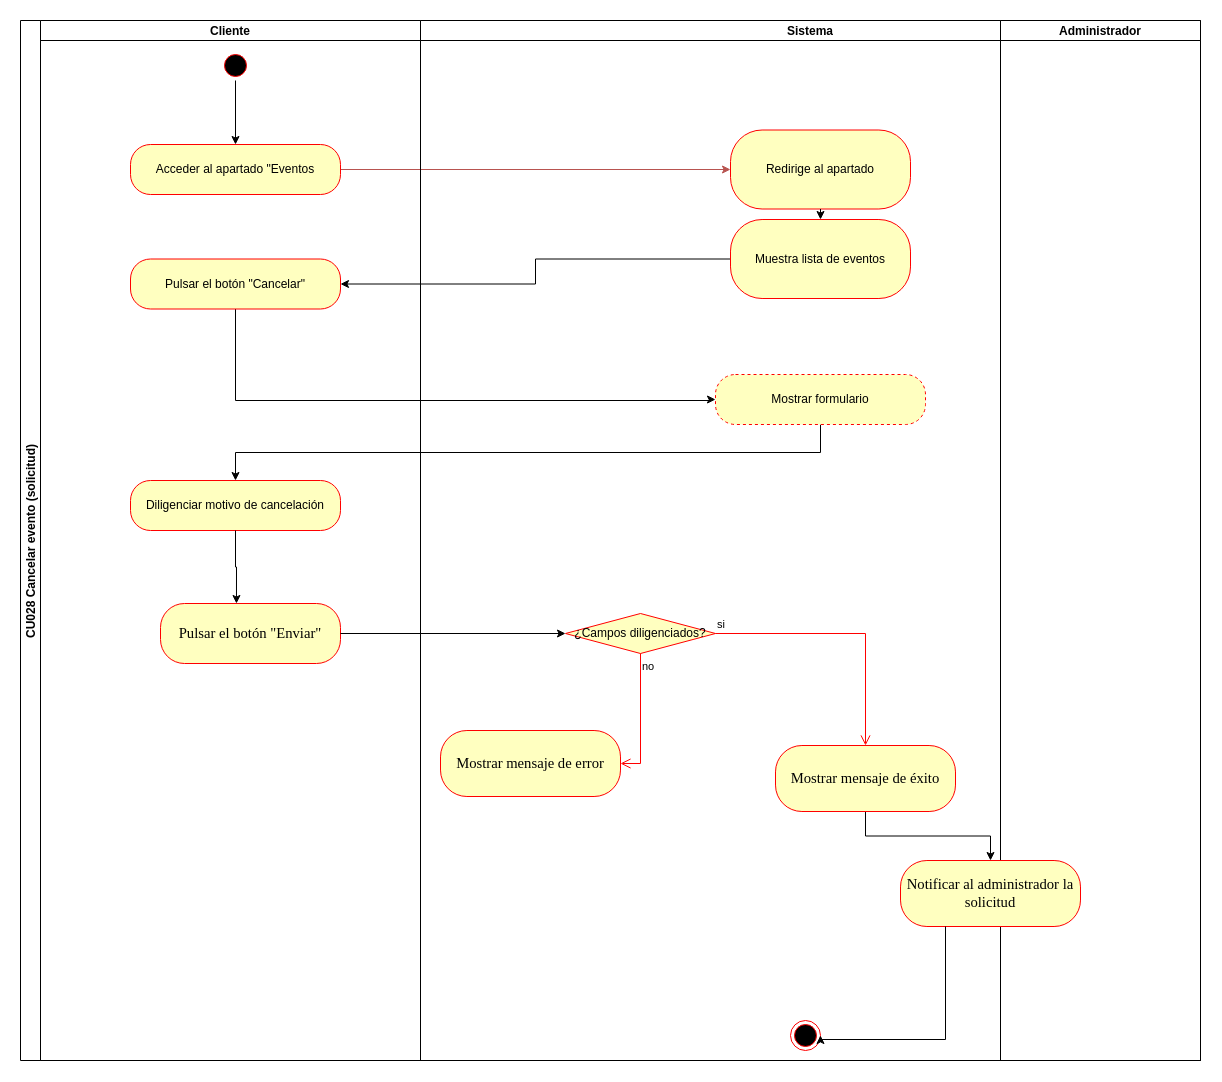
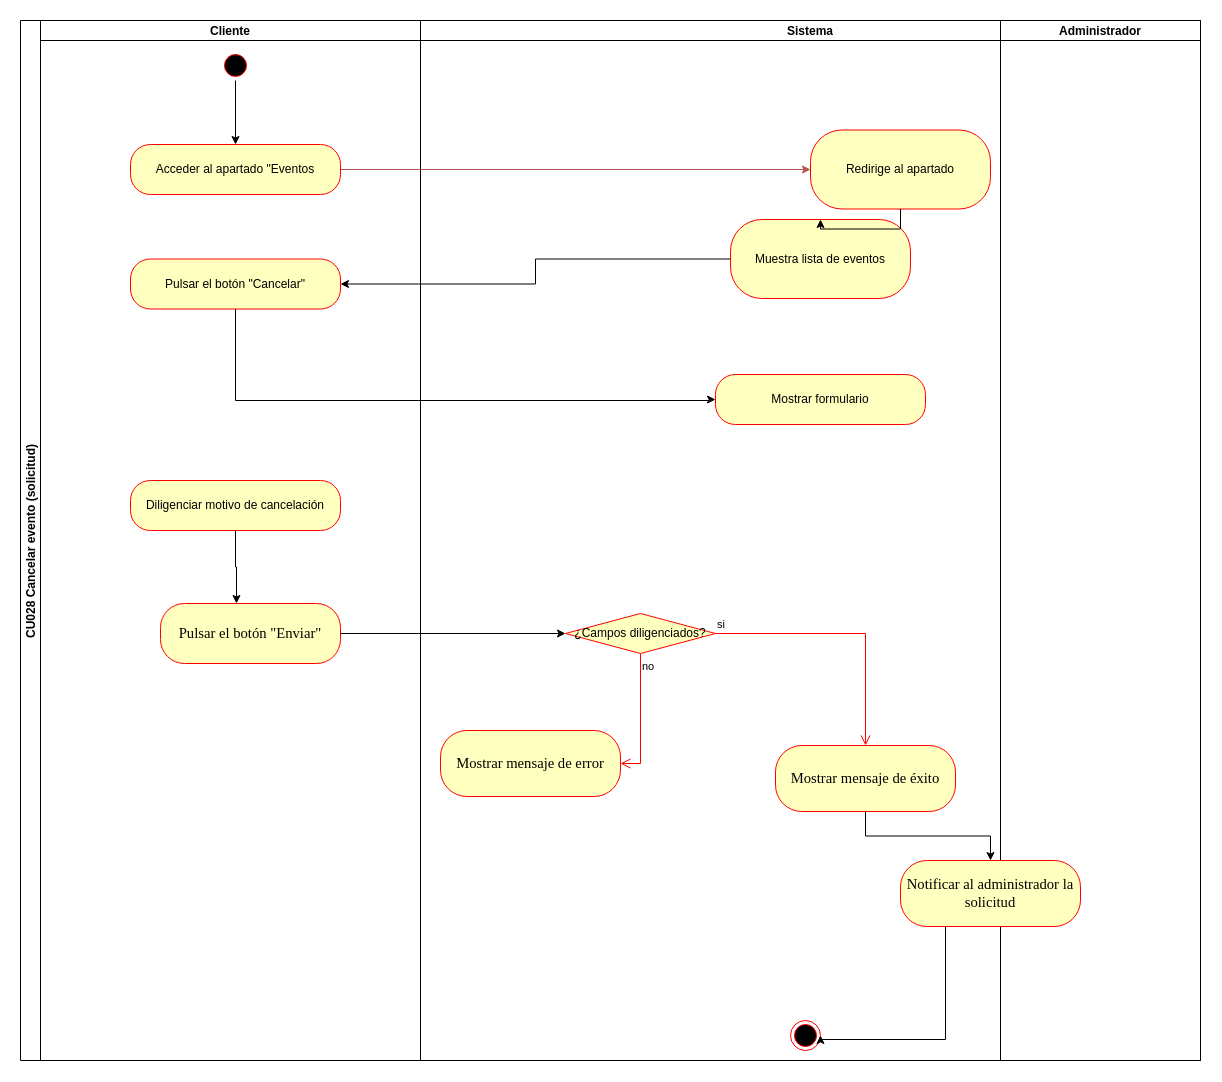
(821, 170) -> (901, 170)
(821, 400) -> (821, 400)
(532, 453) -> none
